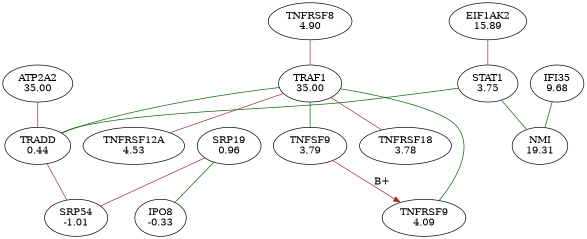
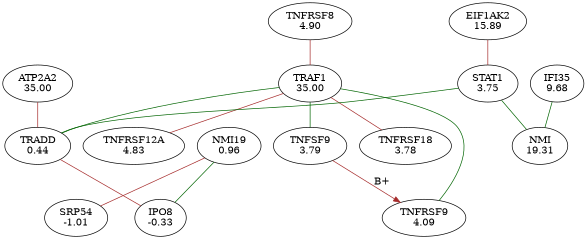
(134, 146) -> (134, 146)
(229, 146) -> (229, 146)
(57, 182) -> (101, 183)
